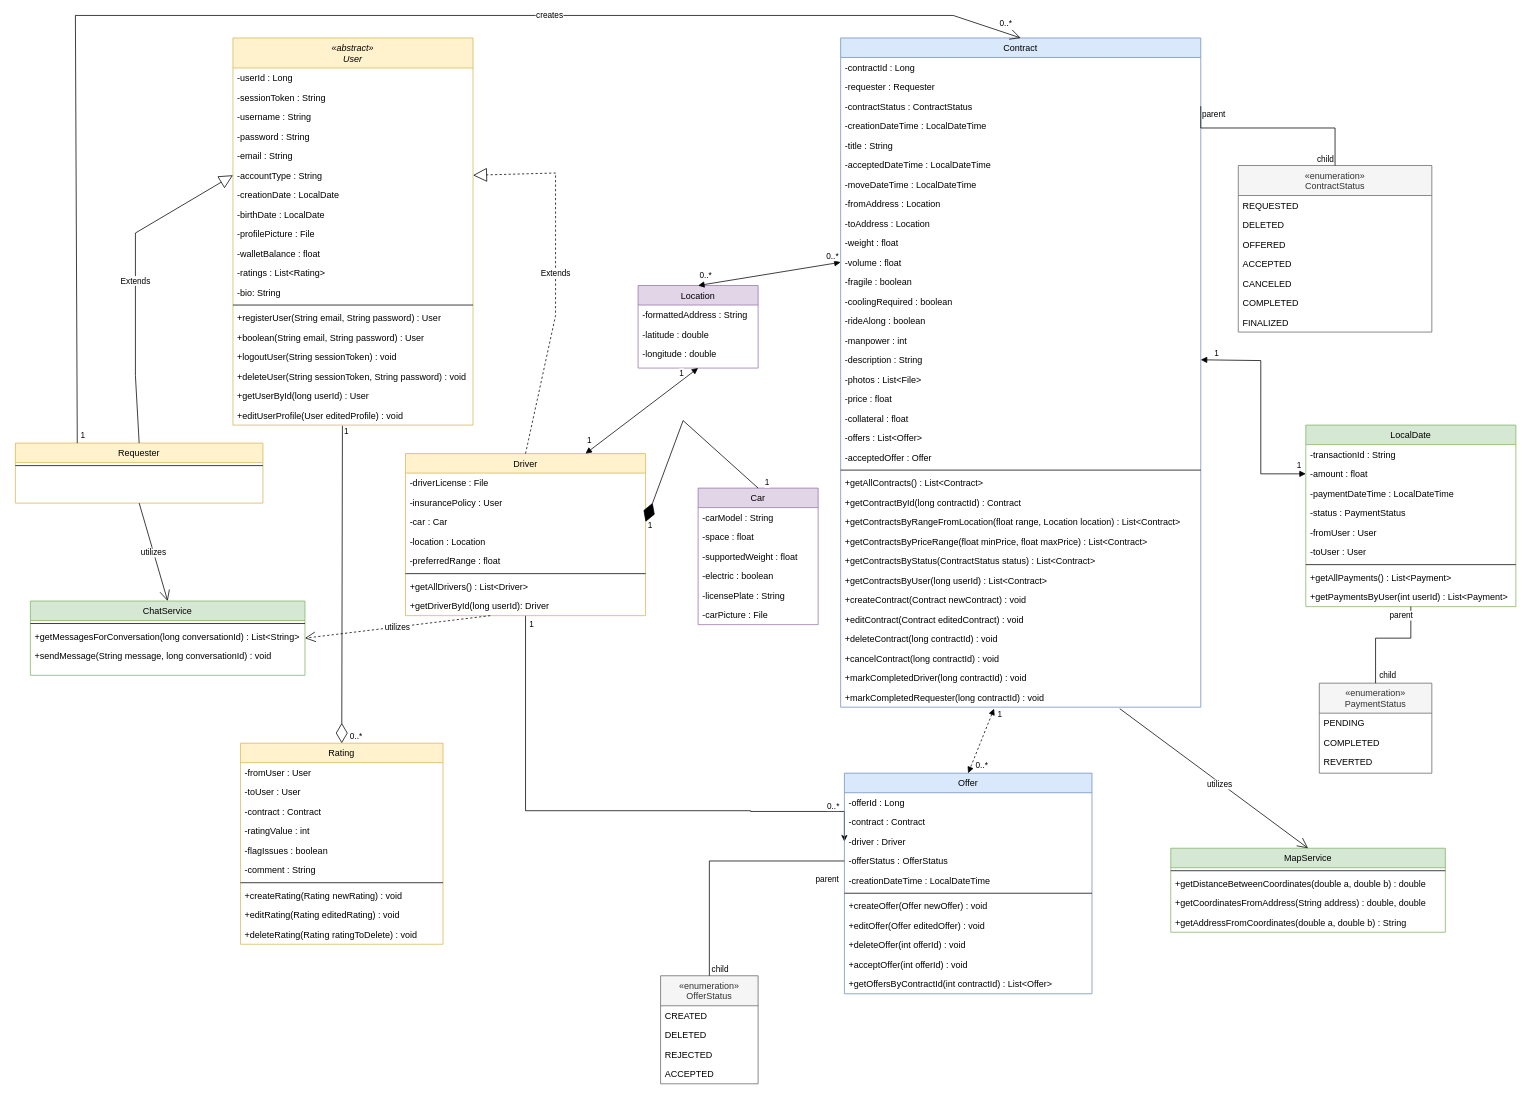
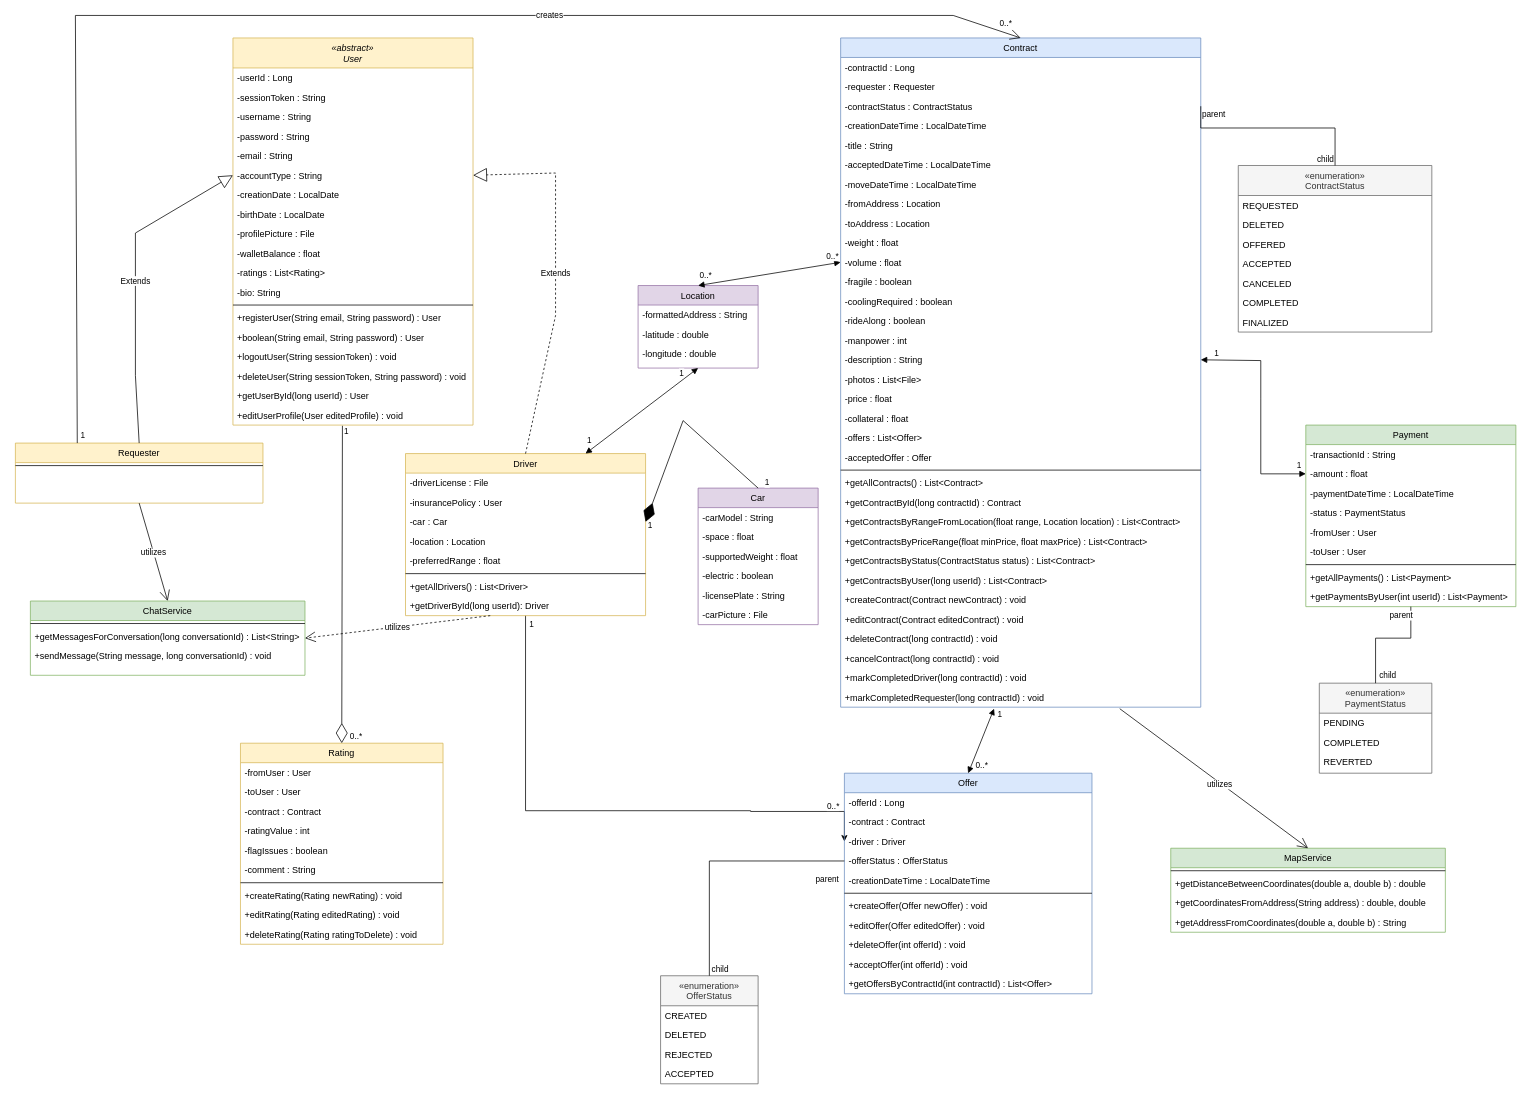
(1410, 435) -> (1410, 435)
(981, 740) -> (981, 740)
